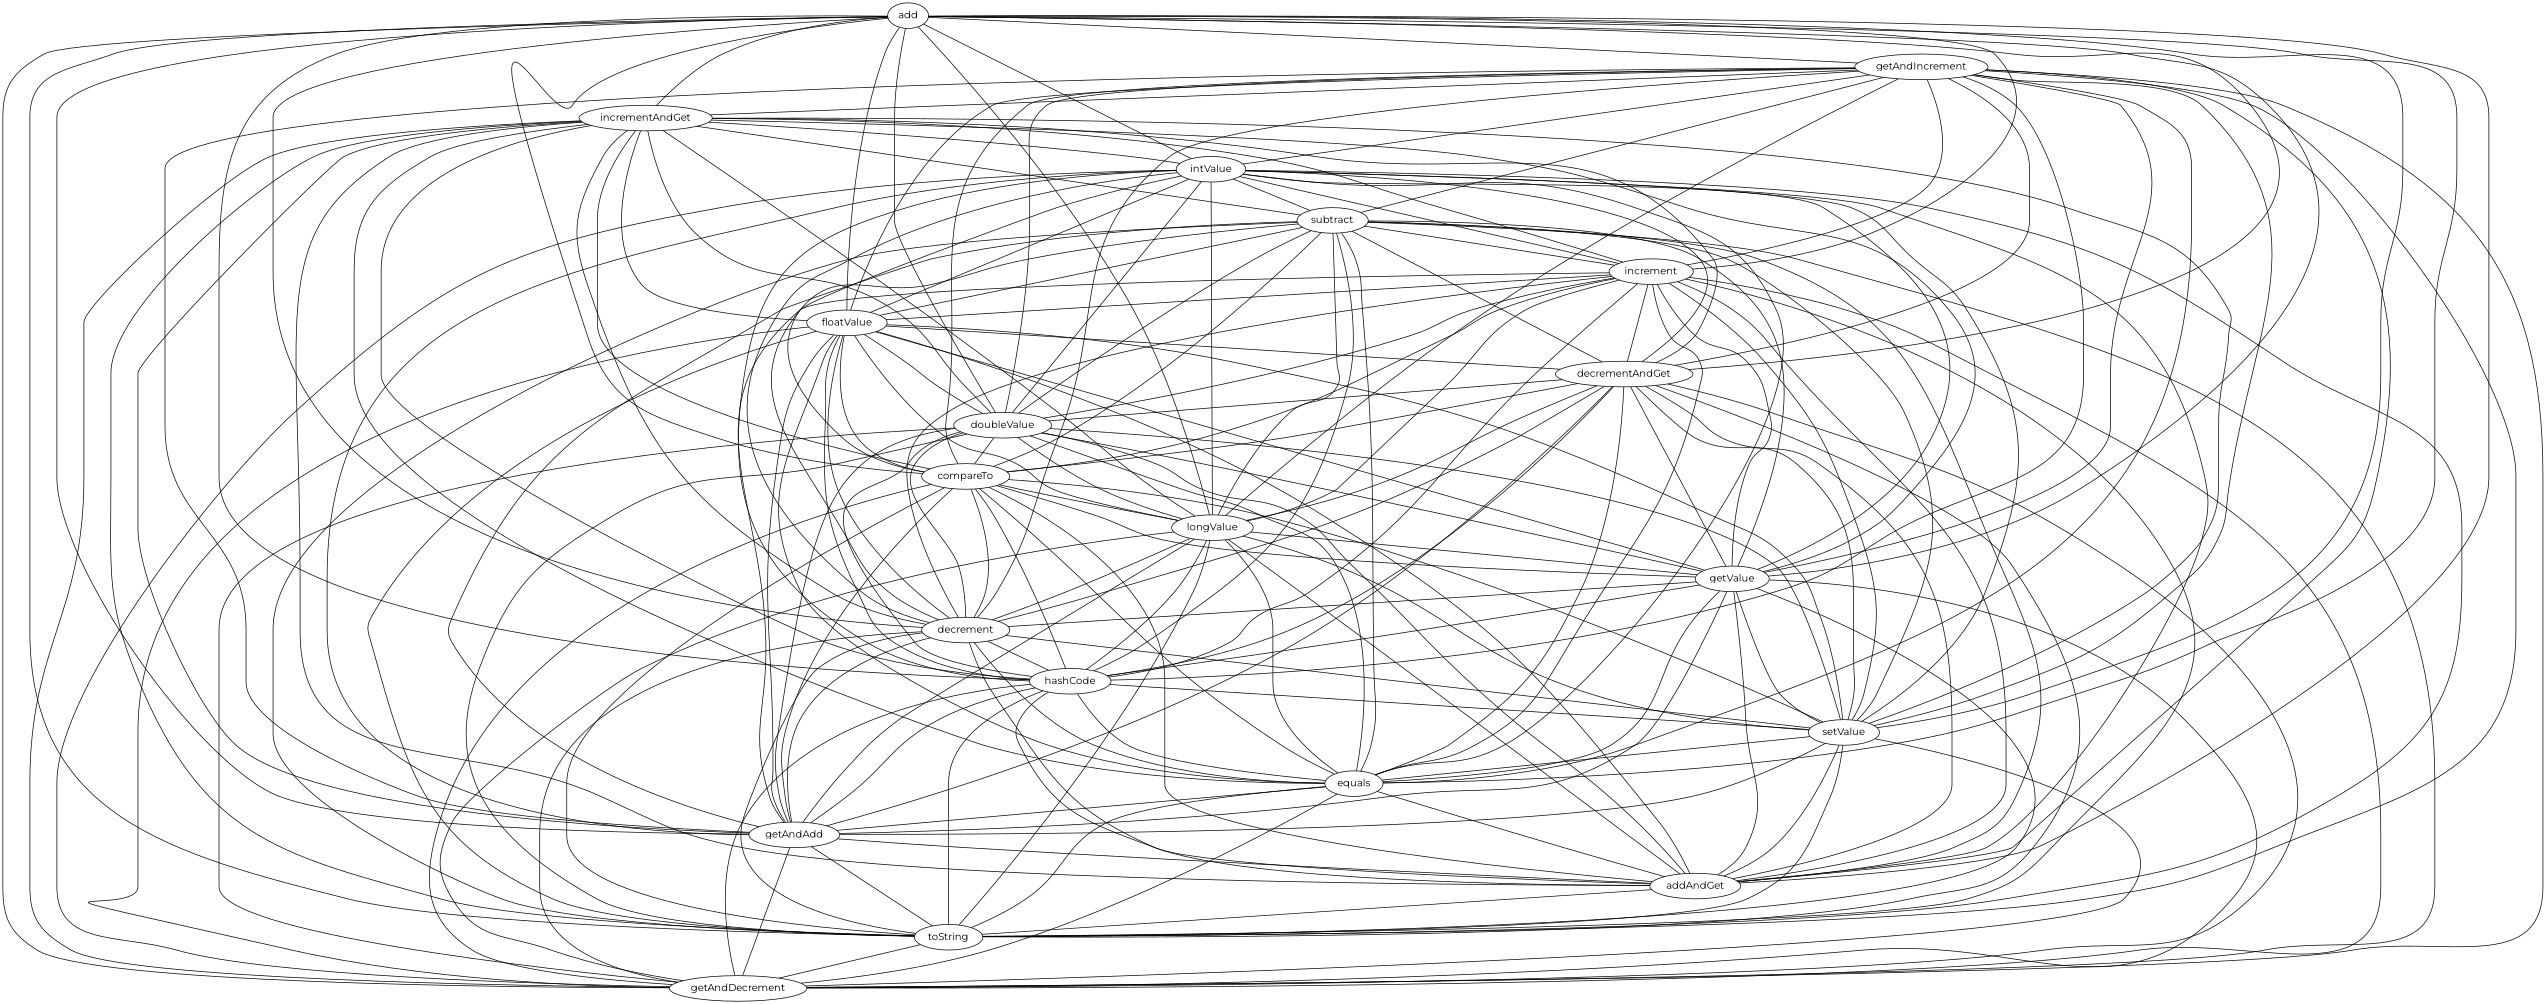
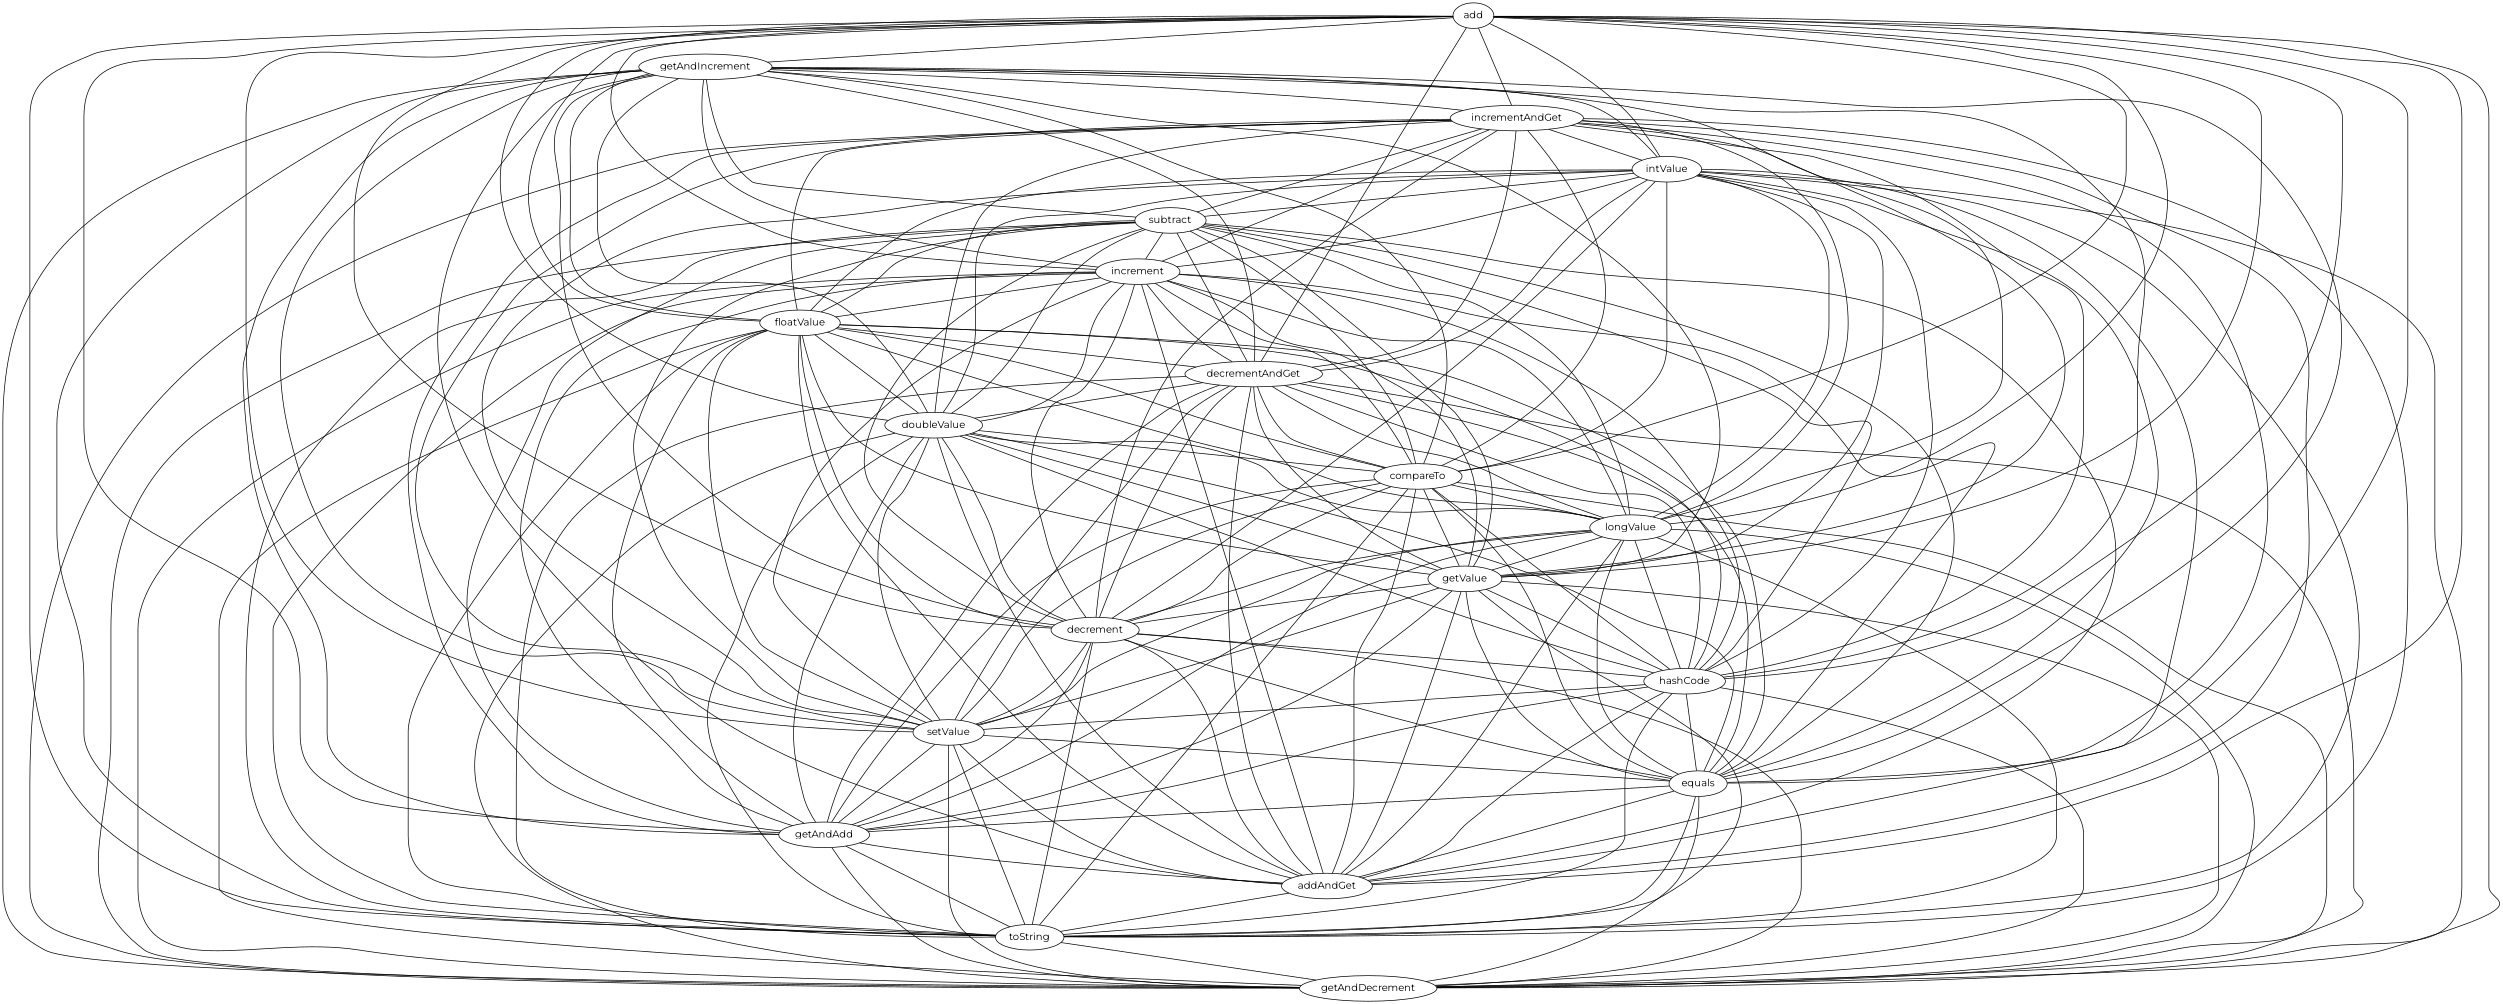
(409, 363) -> none
